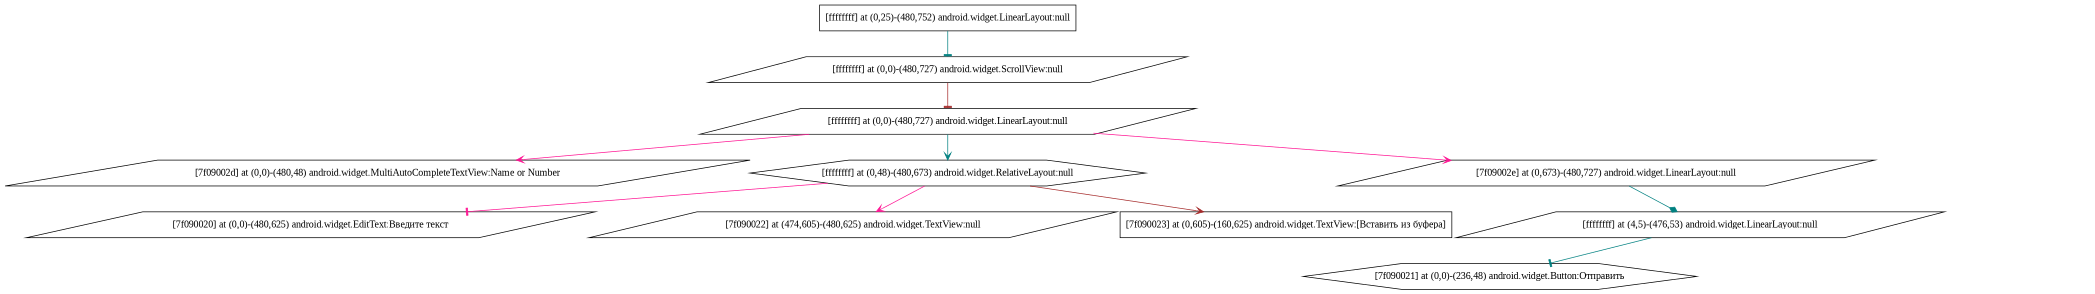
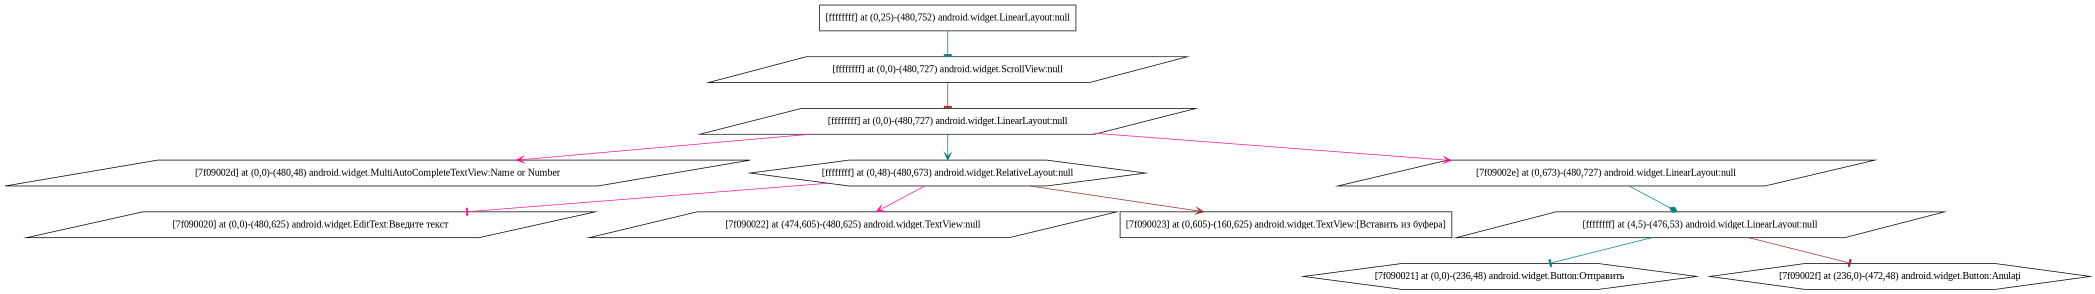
none -> (1900, 276)
